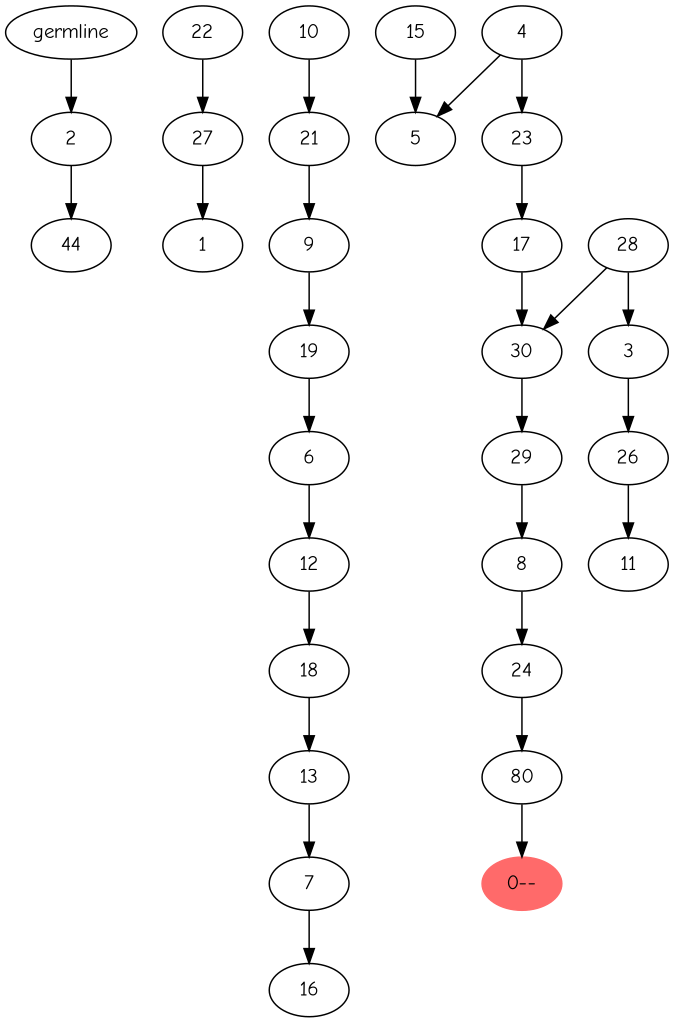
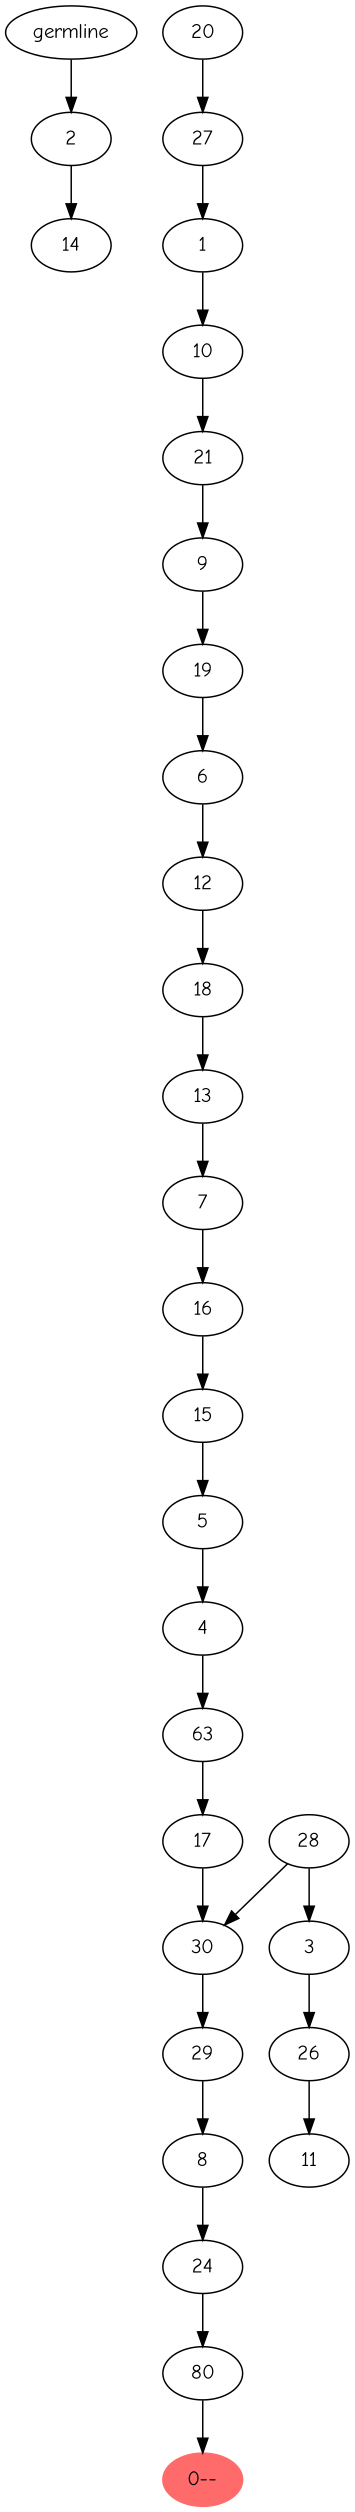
(203, 33) -> (203, 33)
(474, 80) -> (203, 1568)
(522, 139) -> (203, 1735)
(71, 245) -> (71, 245)
none -> (203, 291)
none -> (203, 1355)
